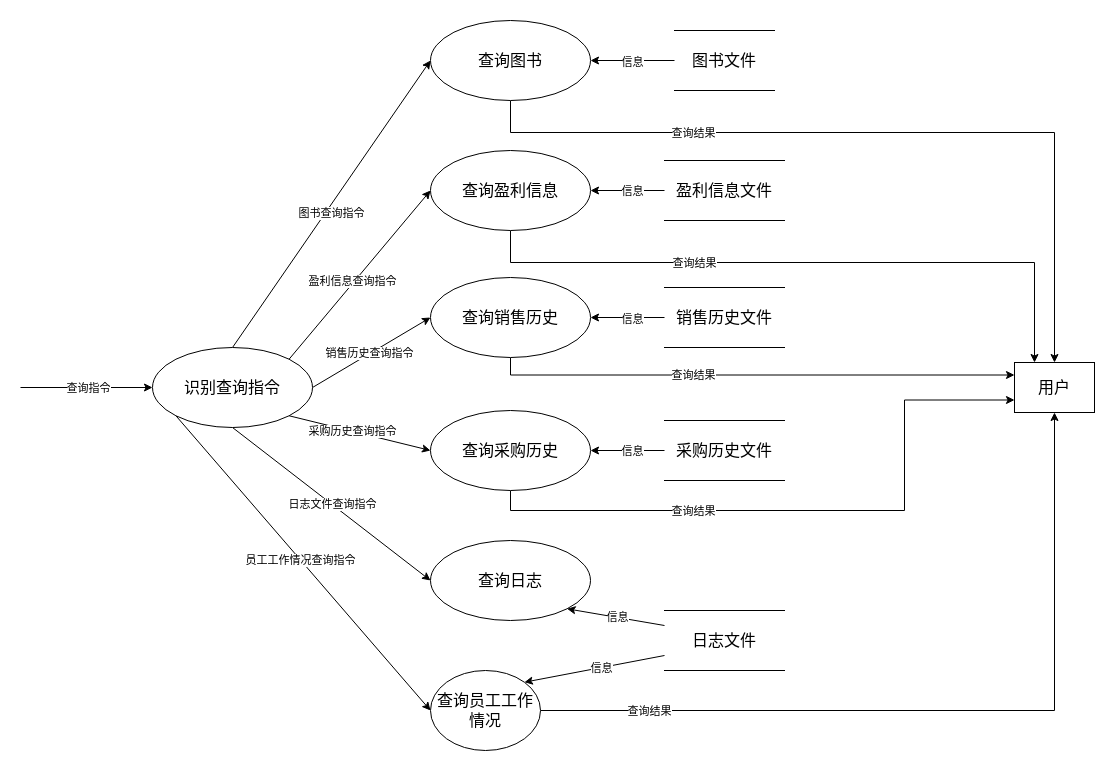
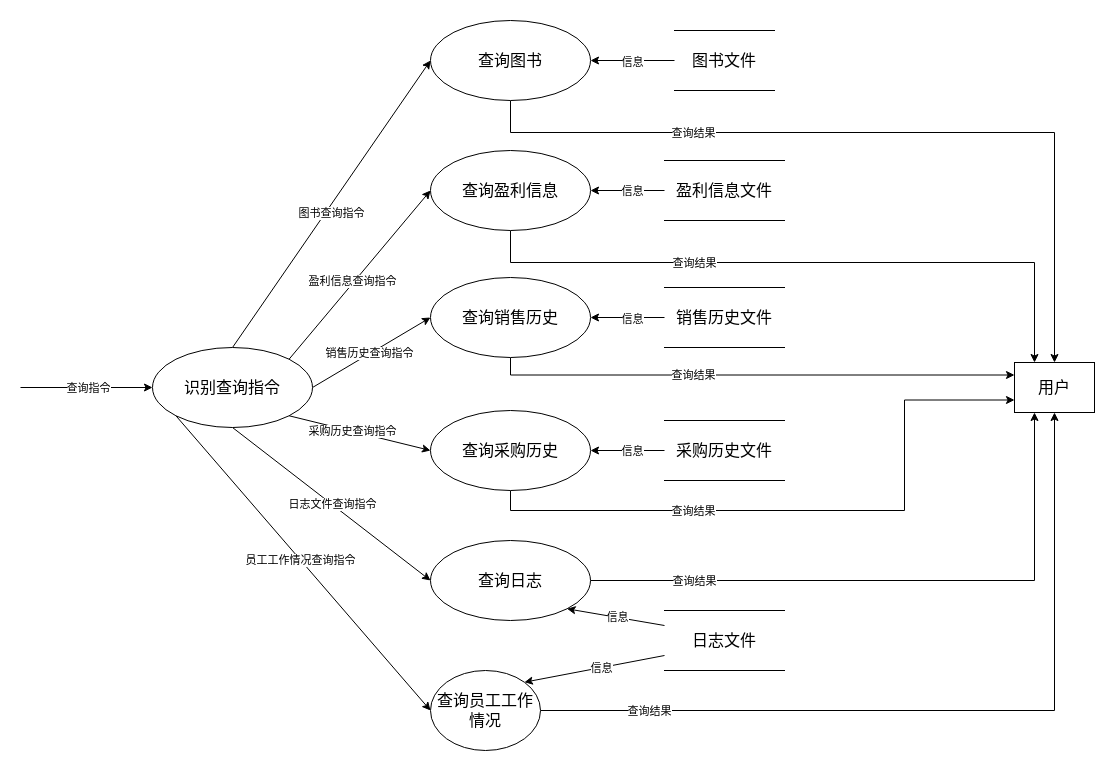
none -> (893, 581)
